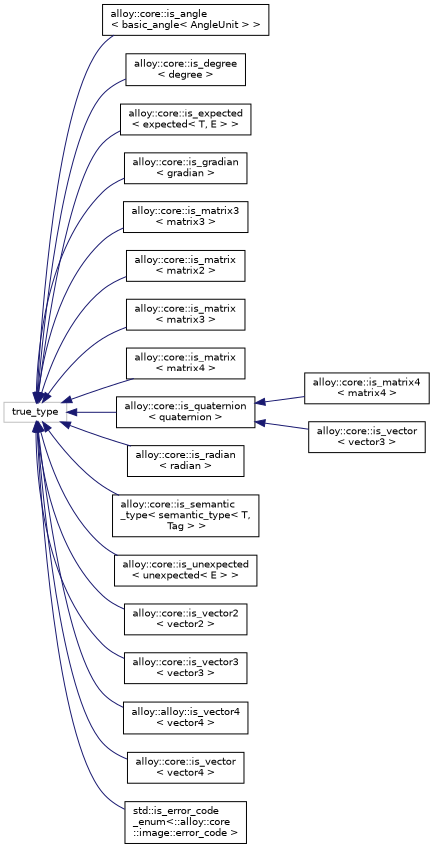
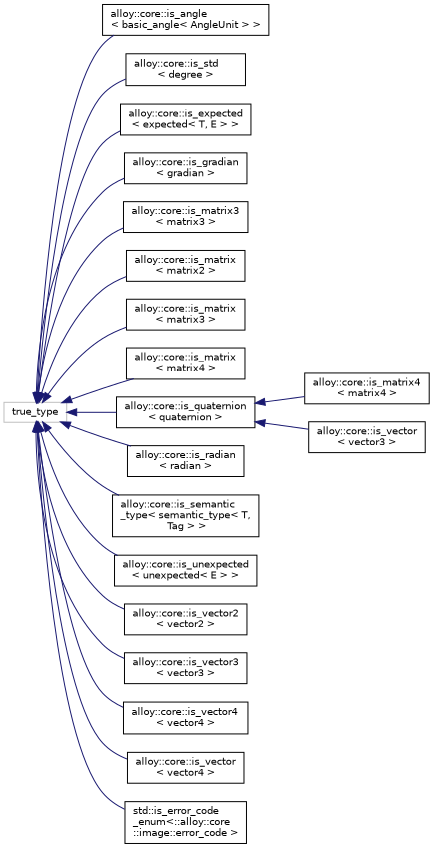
(186, 70) -> (186, 70)
(186, 718) -> (186, 718)
